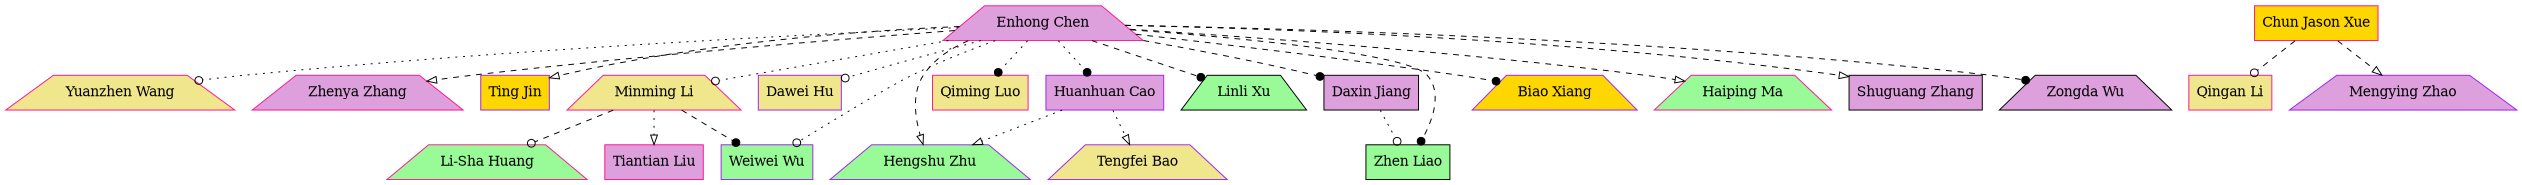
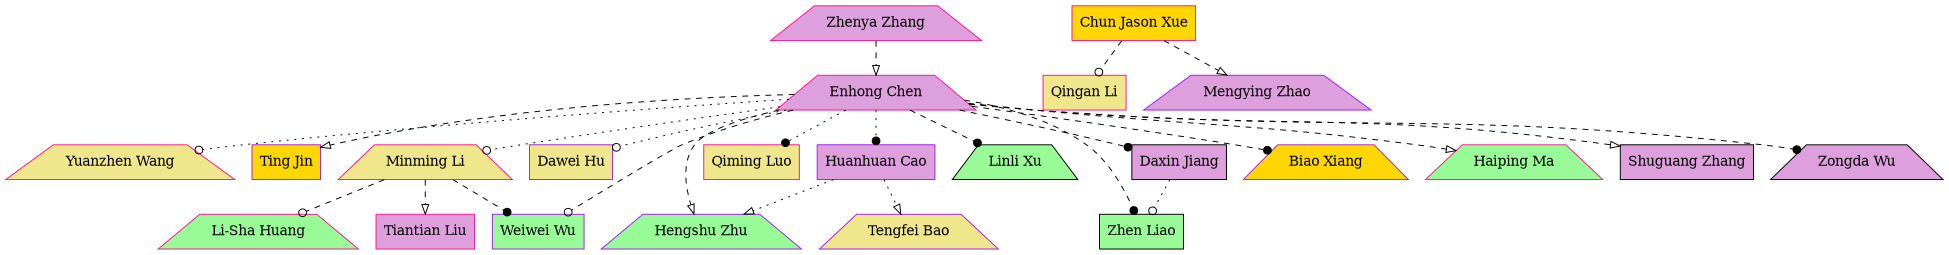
(592, 62) -> (876, 53)
(895, 84) -> (677, 147)
(654, 123) -> (425, 192)
